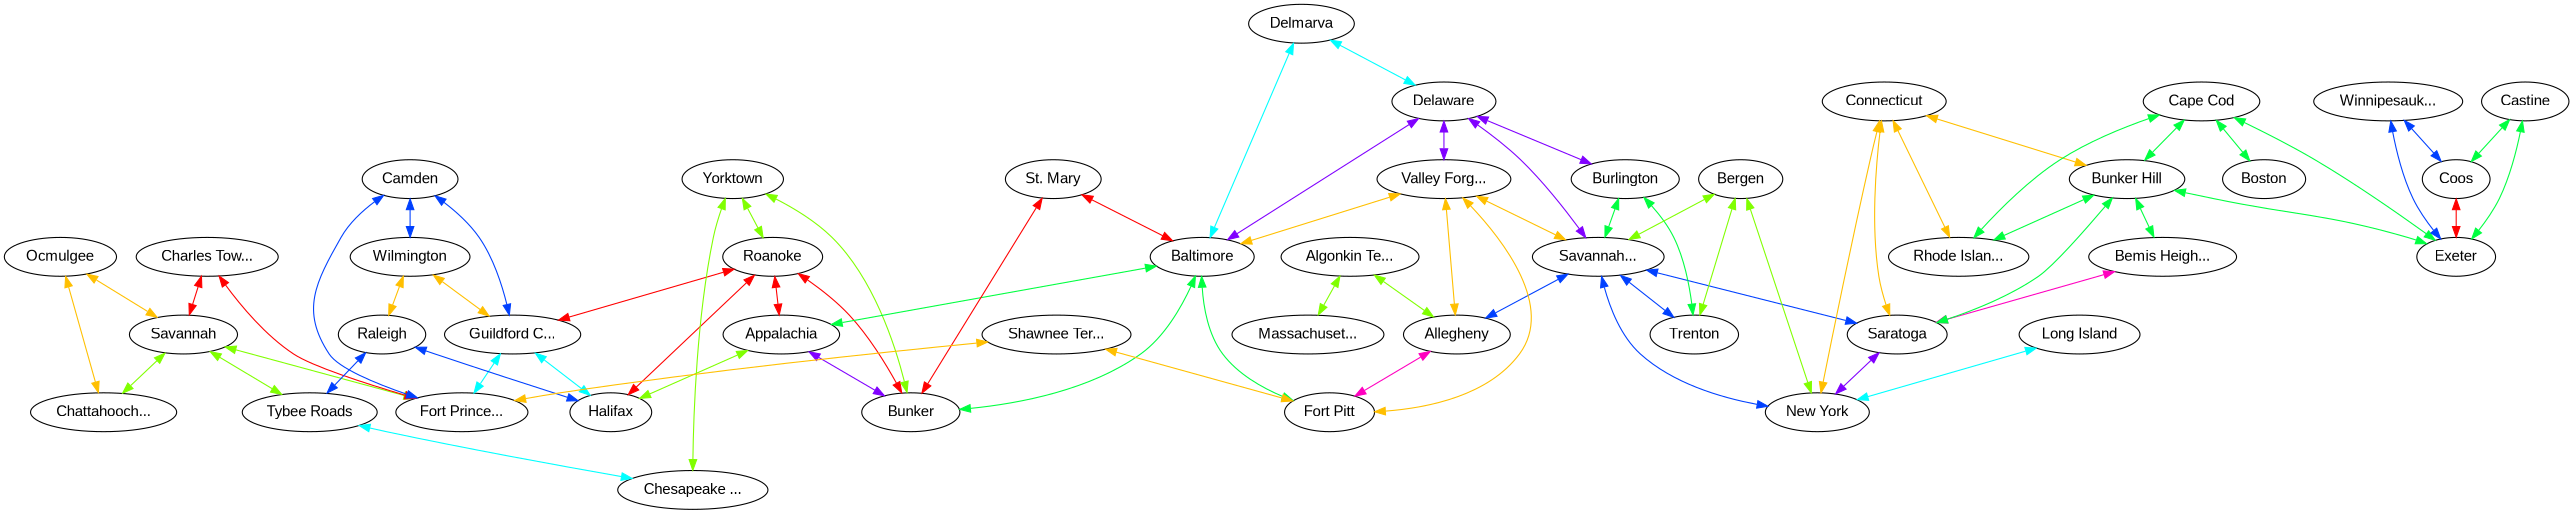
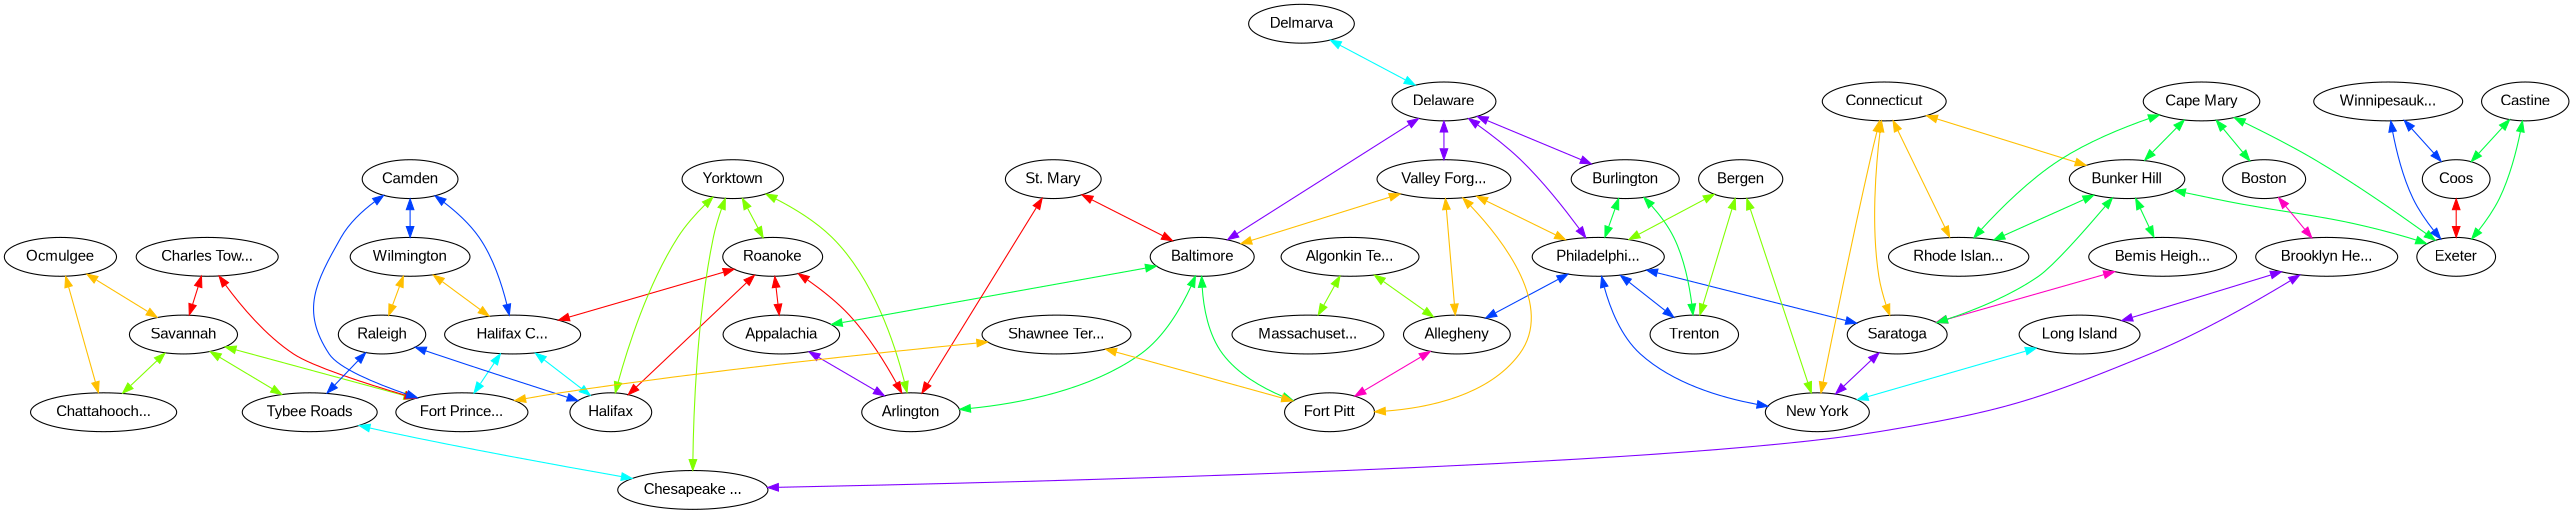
(2202, 101) -> (2202, 101)
(1252, 140) -> none
(1598, 257) -> (1598, 257)
none -> (2327, 257)
(513, 335) -> (513, 335)
(716, 365) -> (653, 283)
(911, 412) -> (911, 412)
